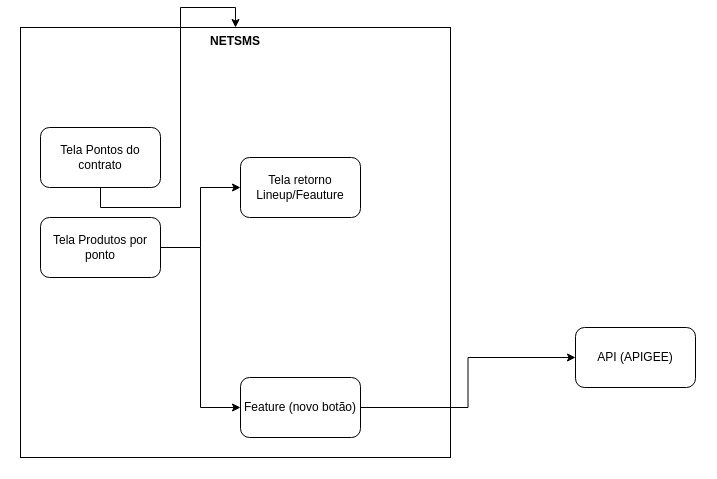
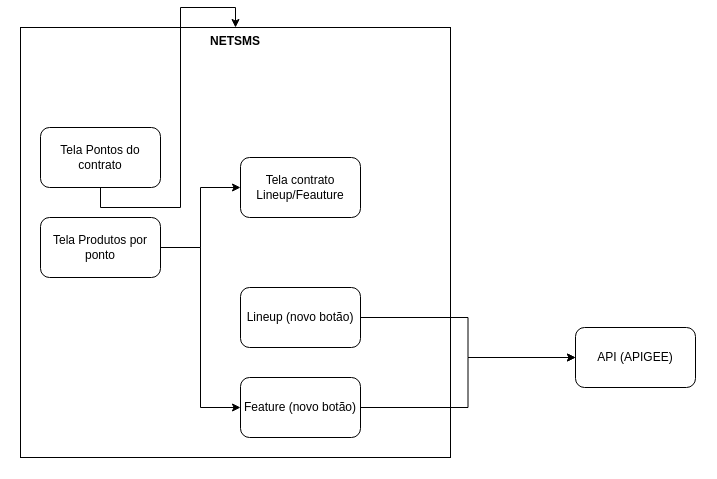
(301, 188) -> (301, 188)
none -> (301, 318)
none -> (433, 318)
